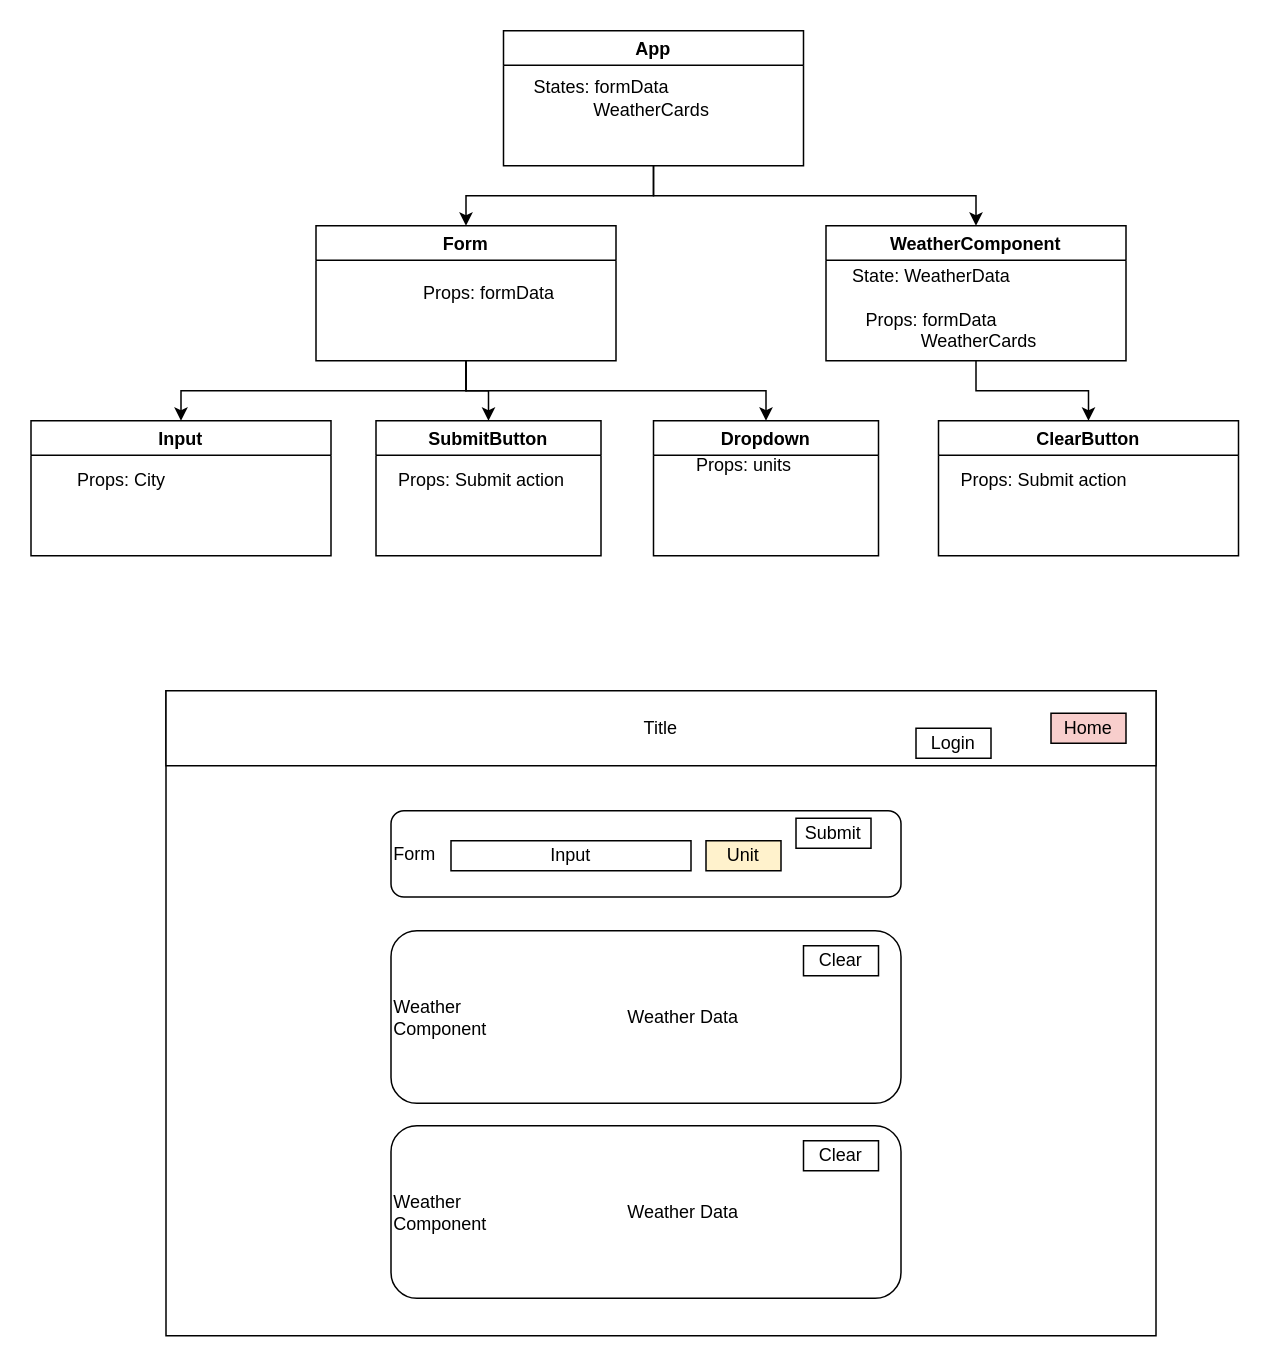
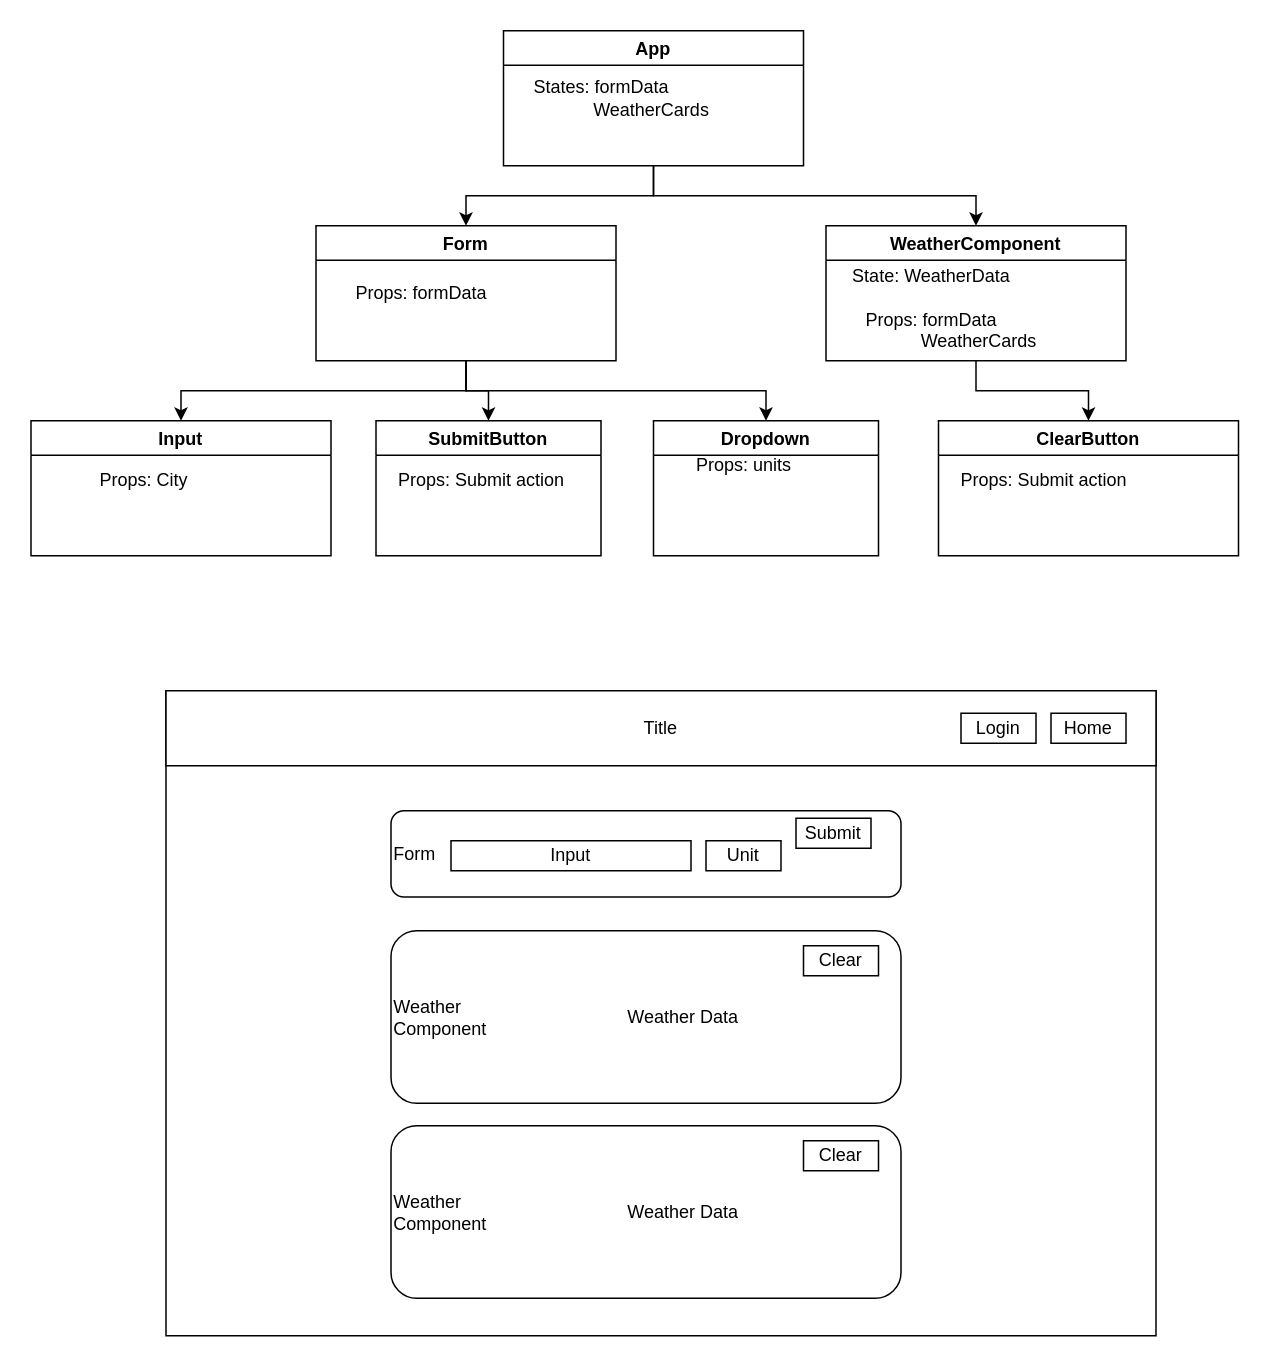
(488, 293) -> (421, 293)
(121, 481) -> (143, 481)
(1088, 728) -> (1088, 728)
(953, 743) -> (998, 728)
(743, 856) -> (743, 856)
